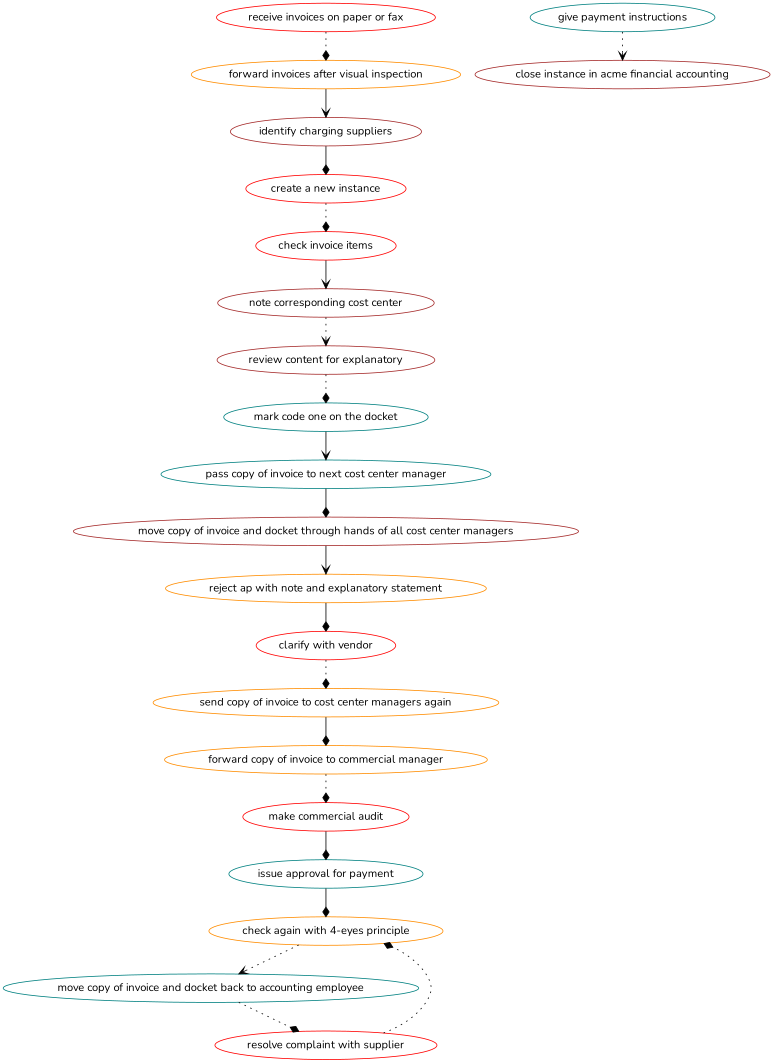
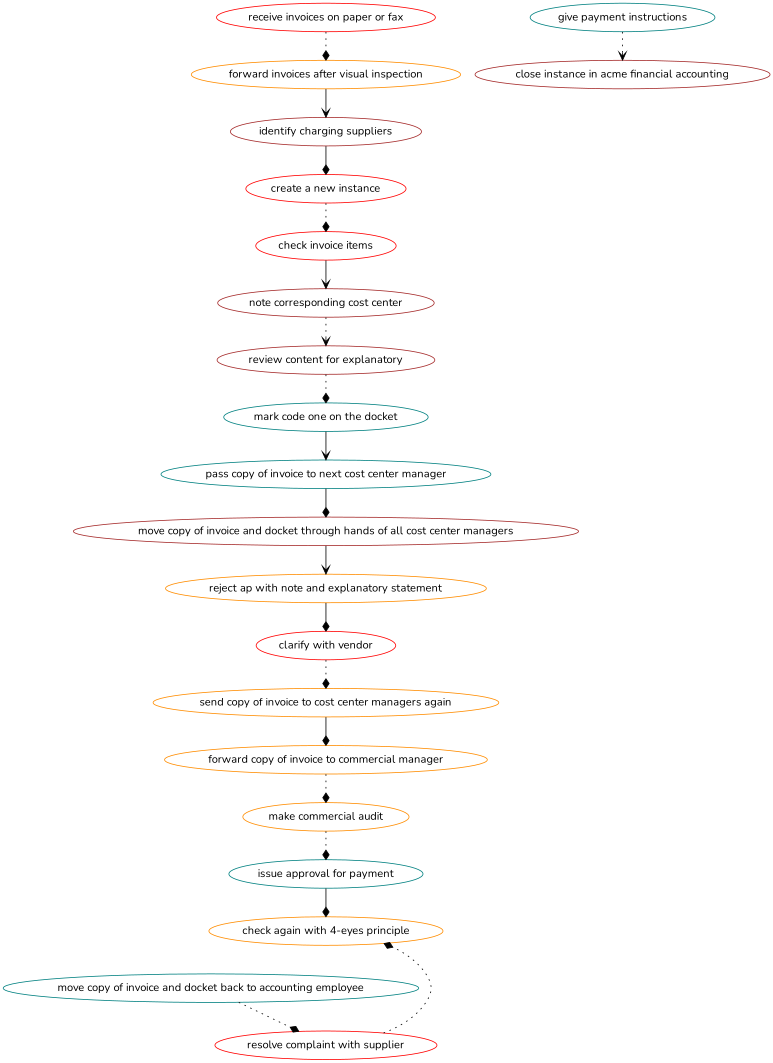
(326, 817) -> (326, 817)
(326, 841) -> (326, 841)
(272, 958) -> none
